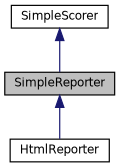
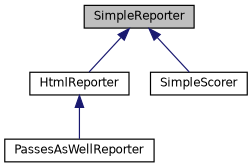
(60, 56) -> (173, 55)
none -> (79, 150)
